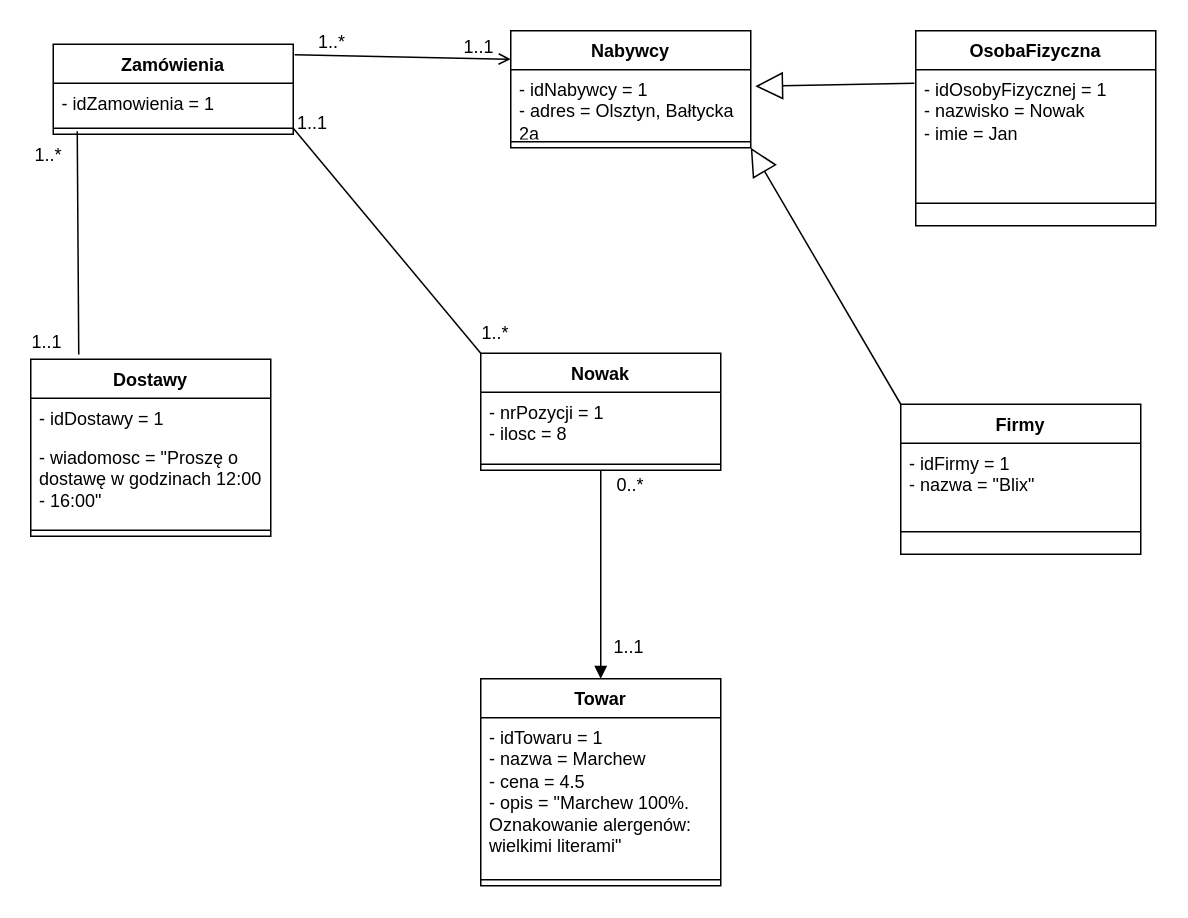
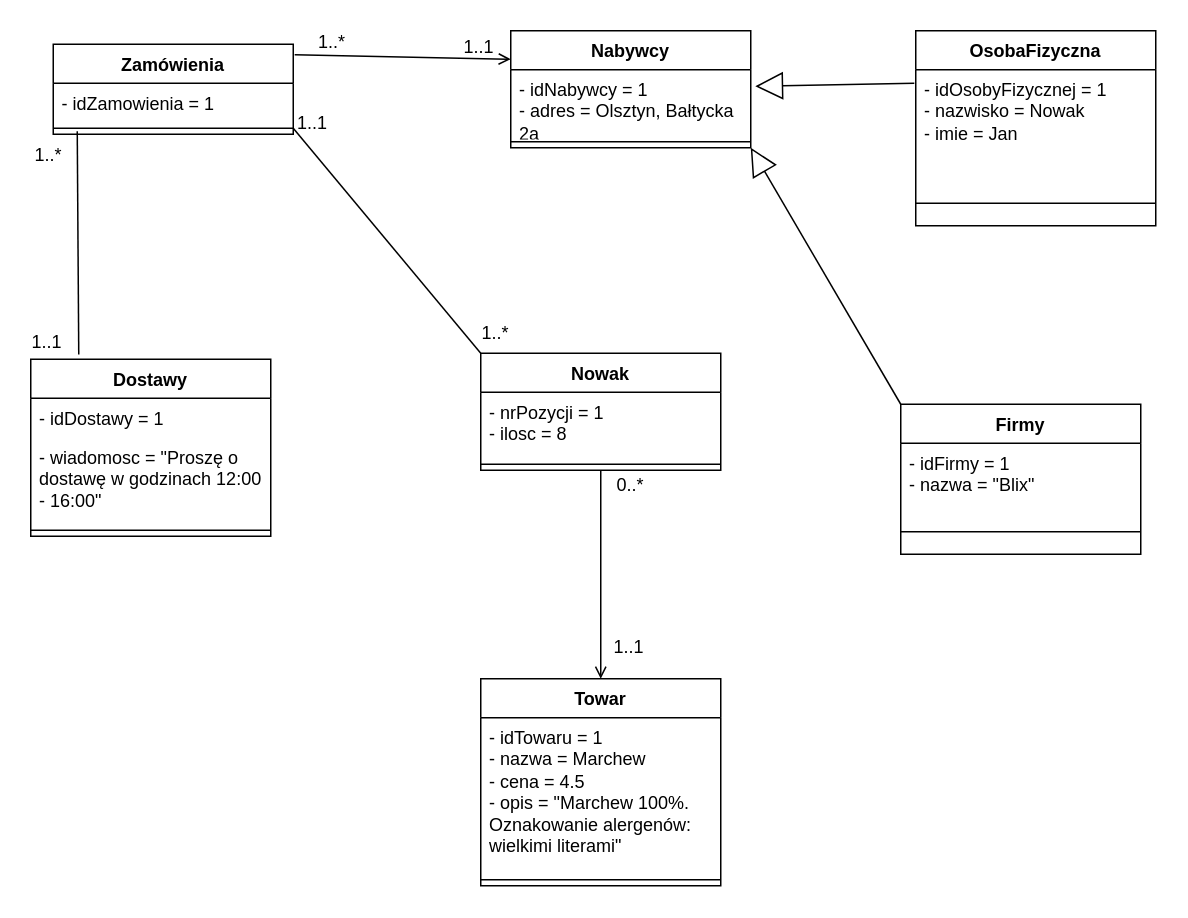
(601, 665) -> (601, 669)
